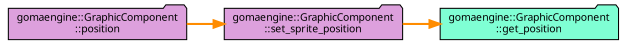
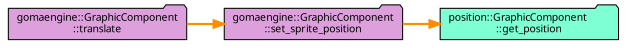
(98, 24) -> (98, 24)
(529, 24) -> (529, 24)
